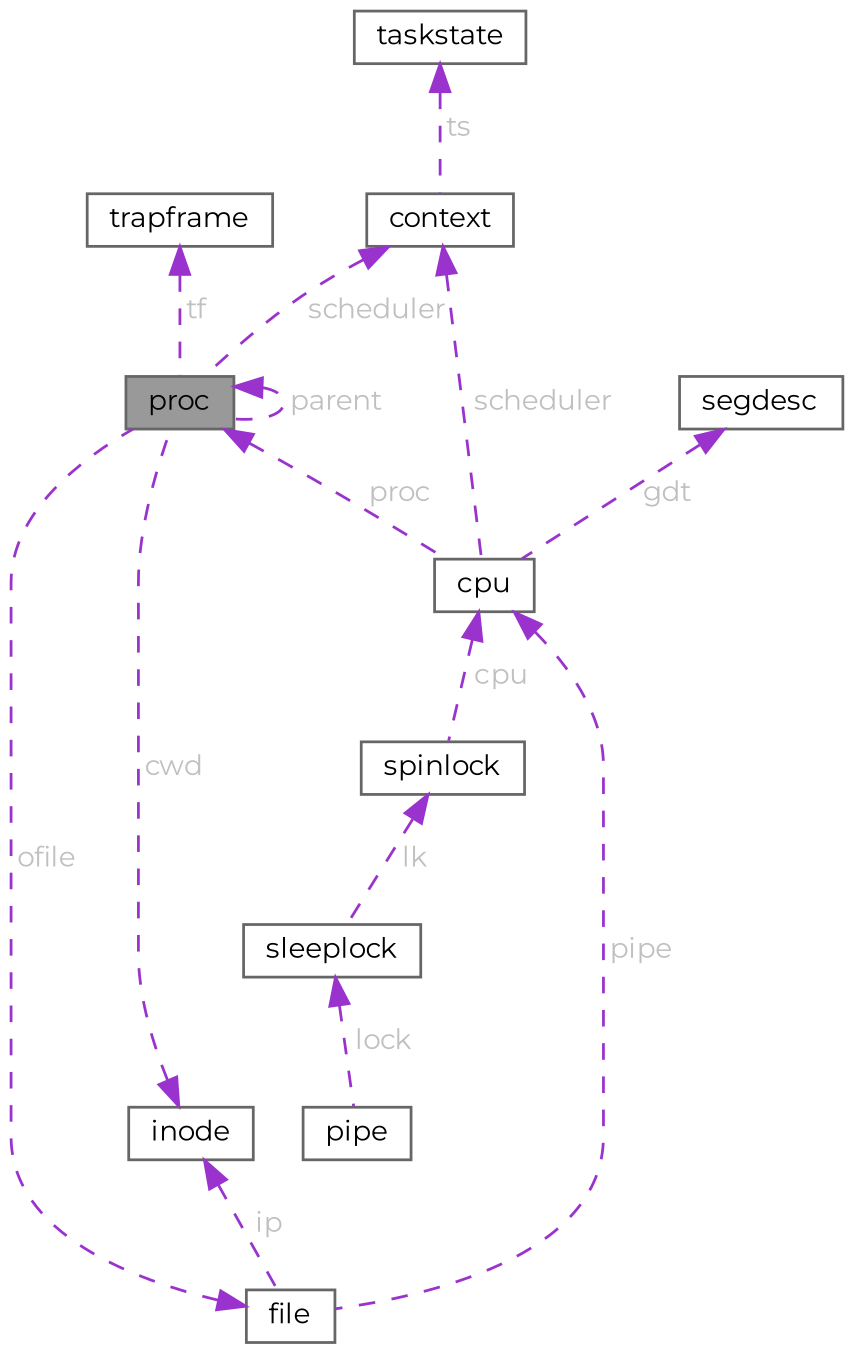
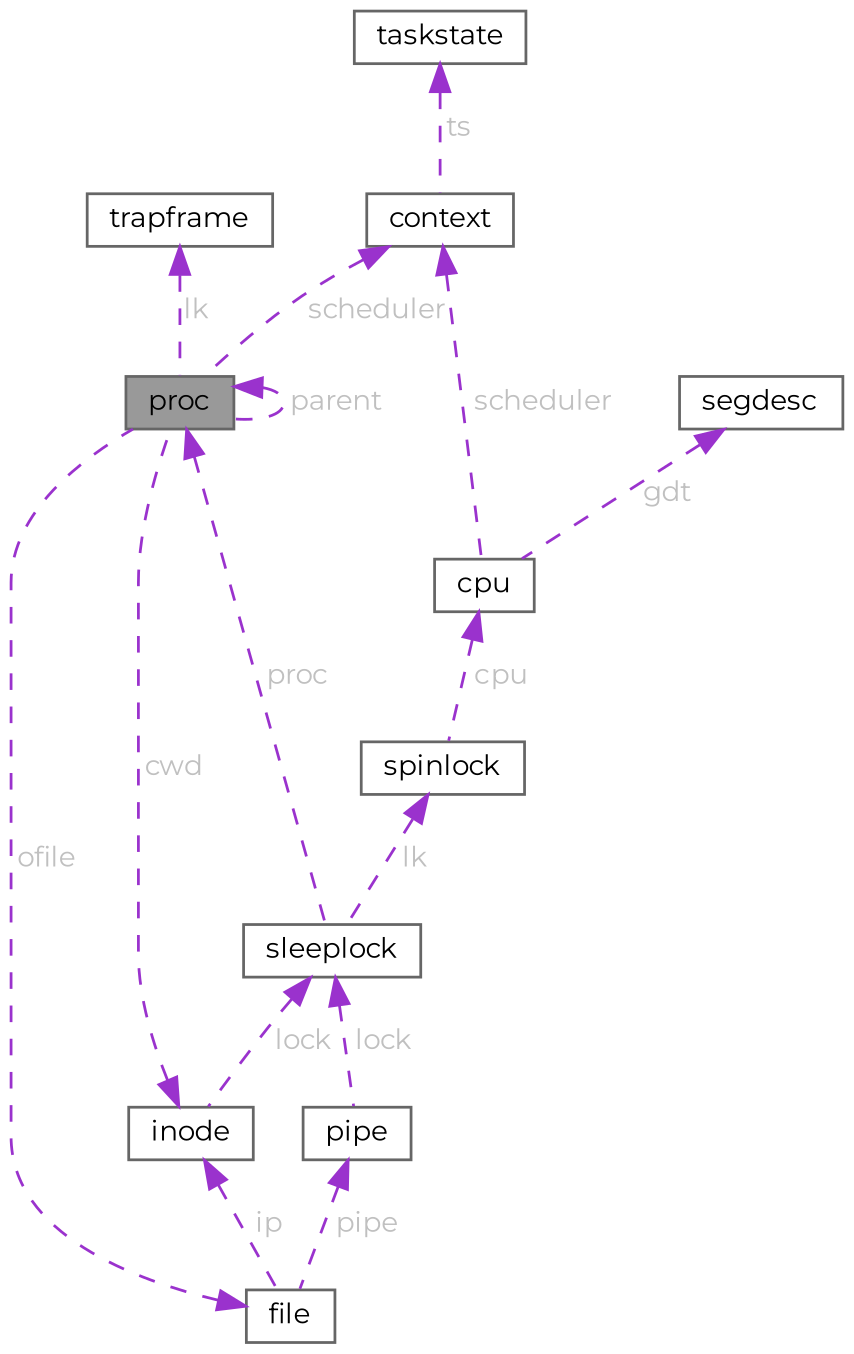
(194, 311) -> (194, 311)
(348, 499) -> (260, 691)
(603, 1046) -> (319, 1238)
none -> (249, 1052)
